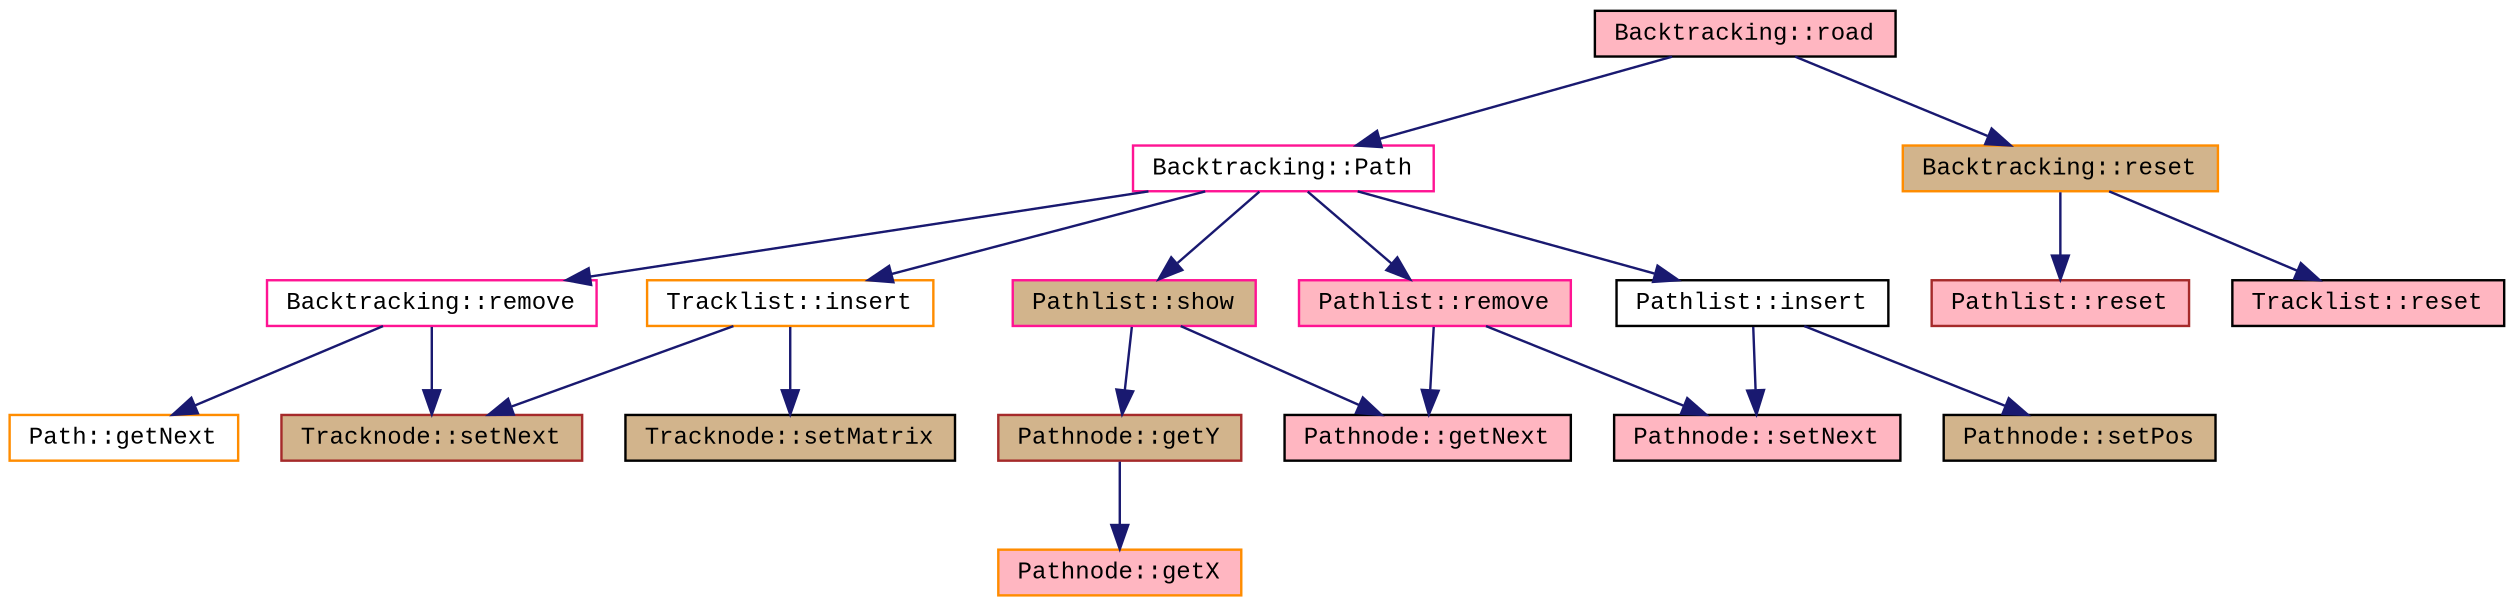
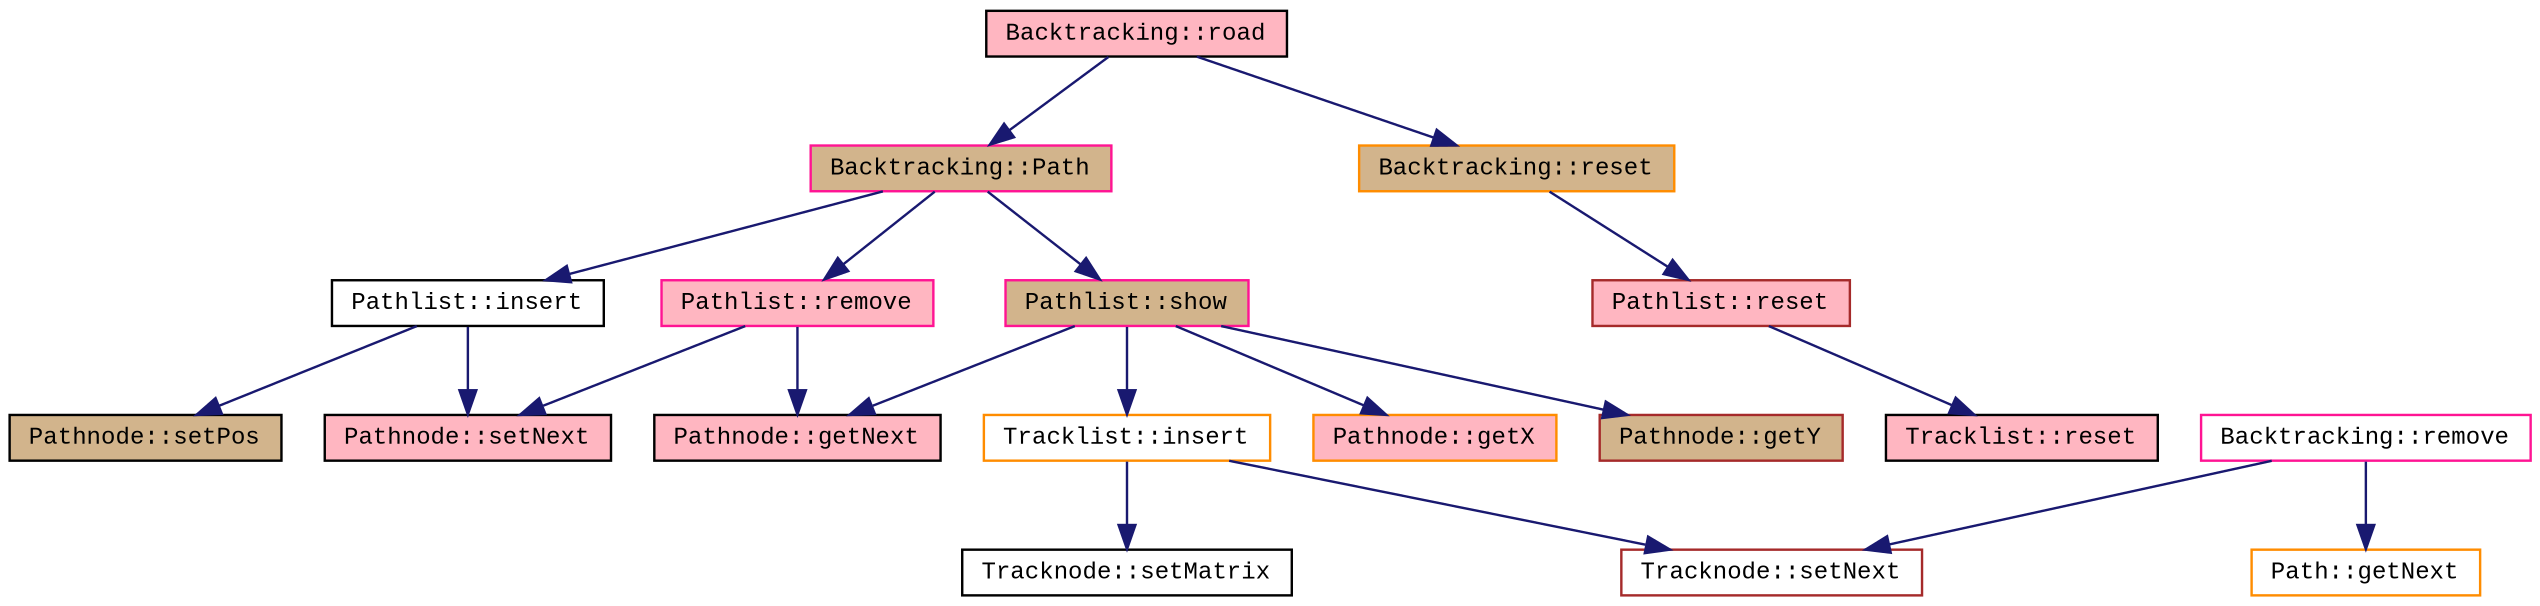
(1283, 168) -> (961, 168)
(2203, 231) -> (1860, 366)
(1049, 233) -> (1127, 358)
(869, 234) -> none
(432, 438) -> (1772, 573)
(790, 438) -> (1127, 573)
(1120, 493) -> (1270, 366)
